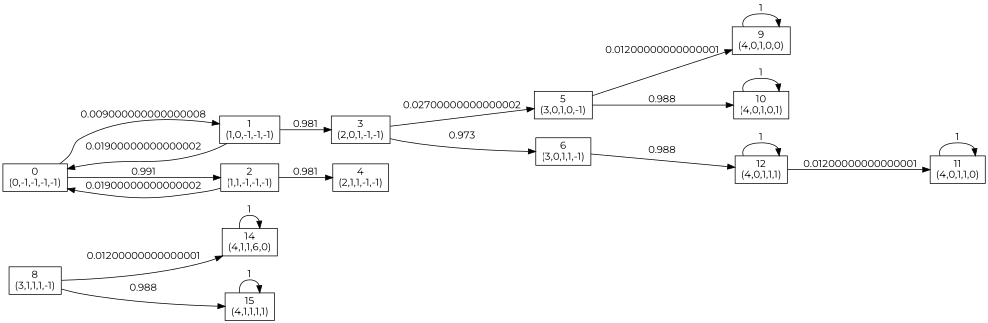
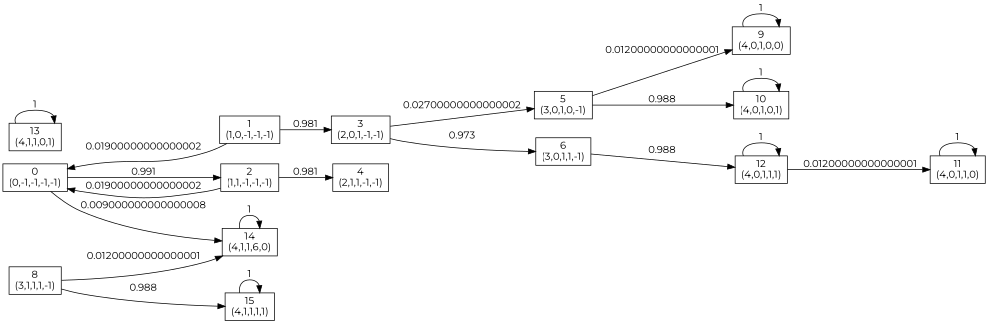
(128, 123) -> (129, 227)
none -> (35, 137)
